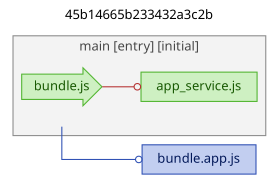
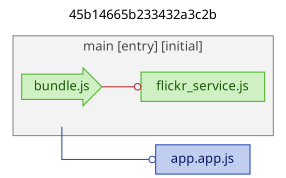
(199, 87) -> (203, 87)
(199, 159) -> (203, 159)
